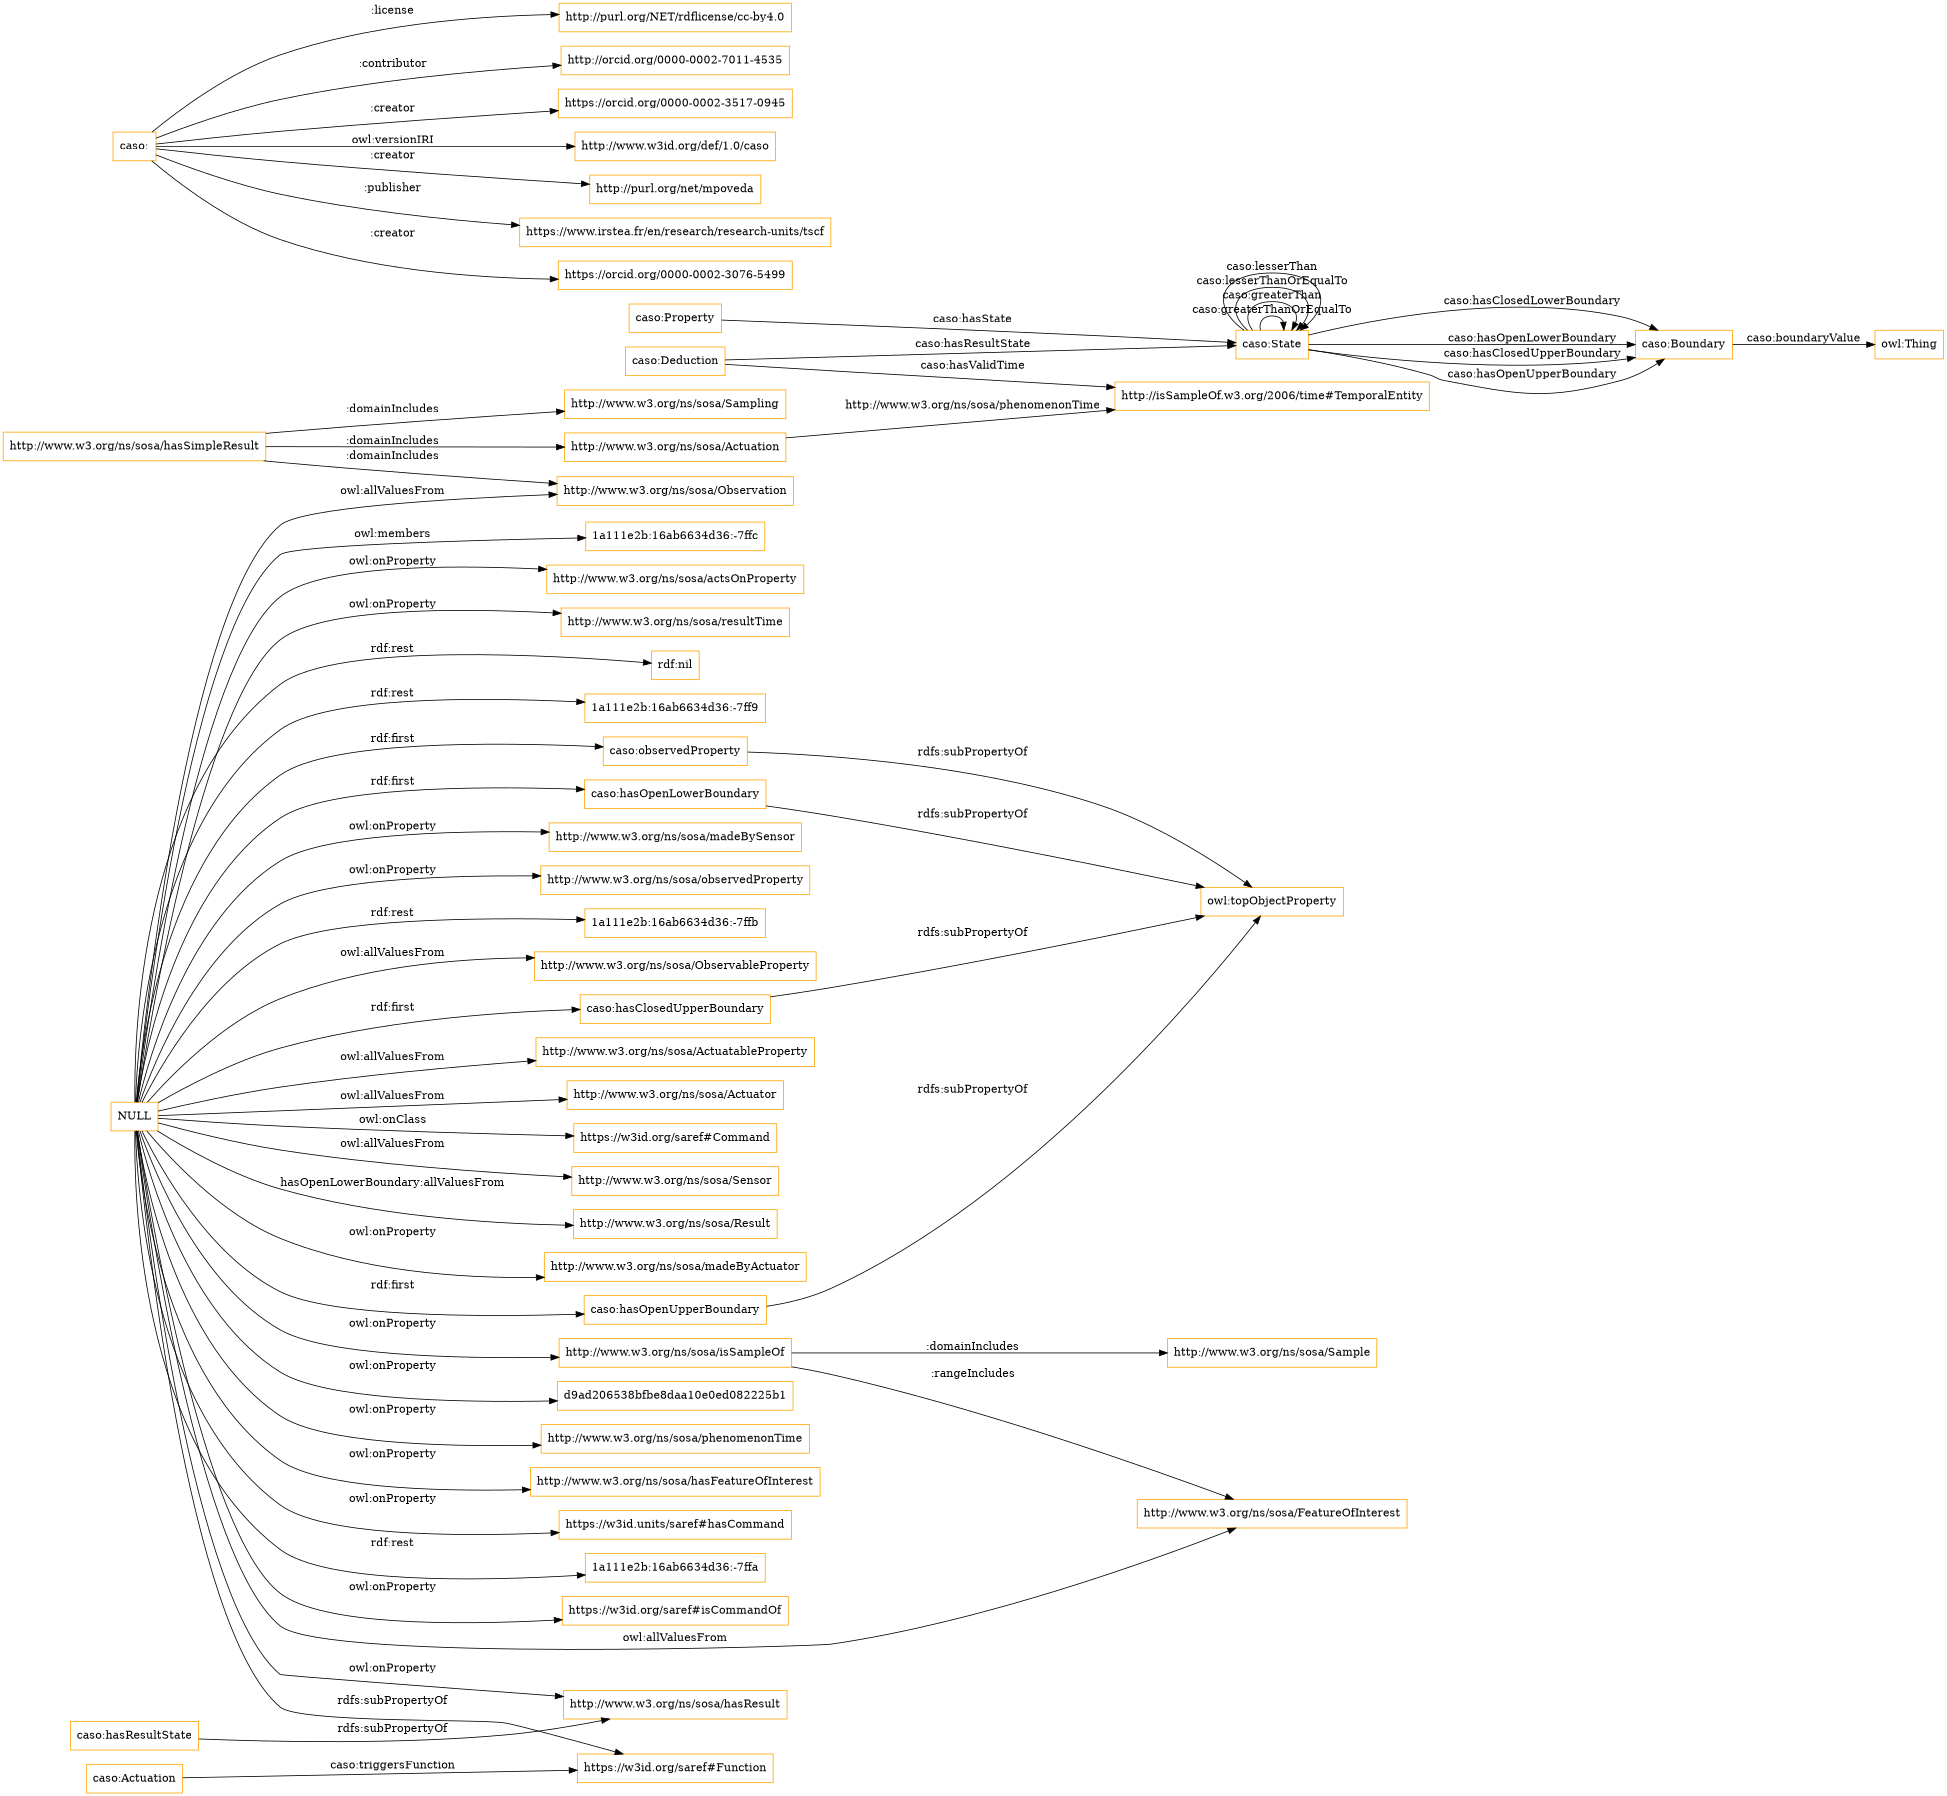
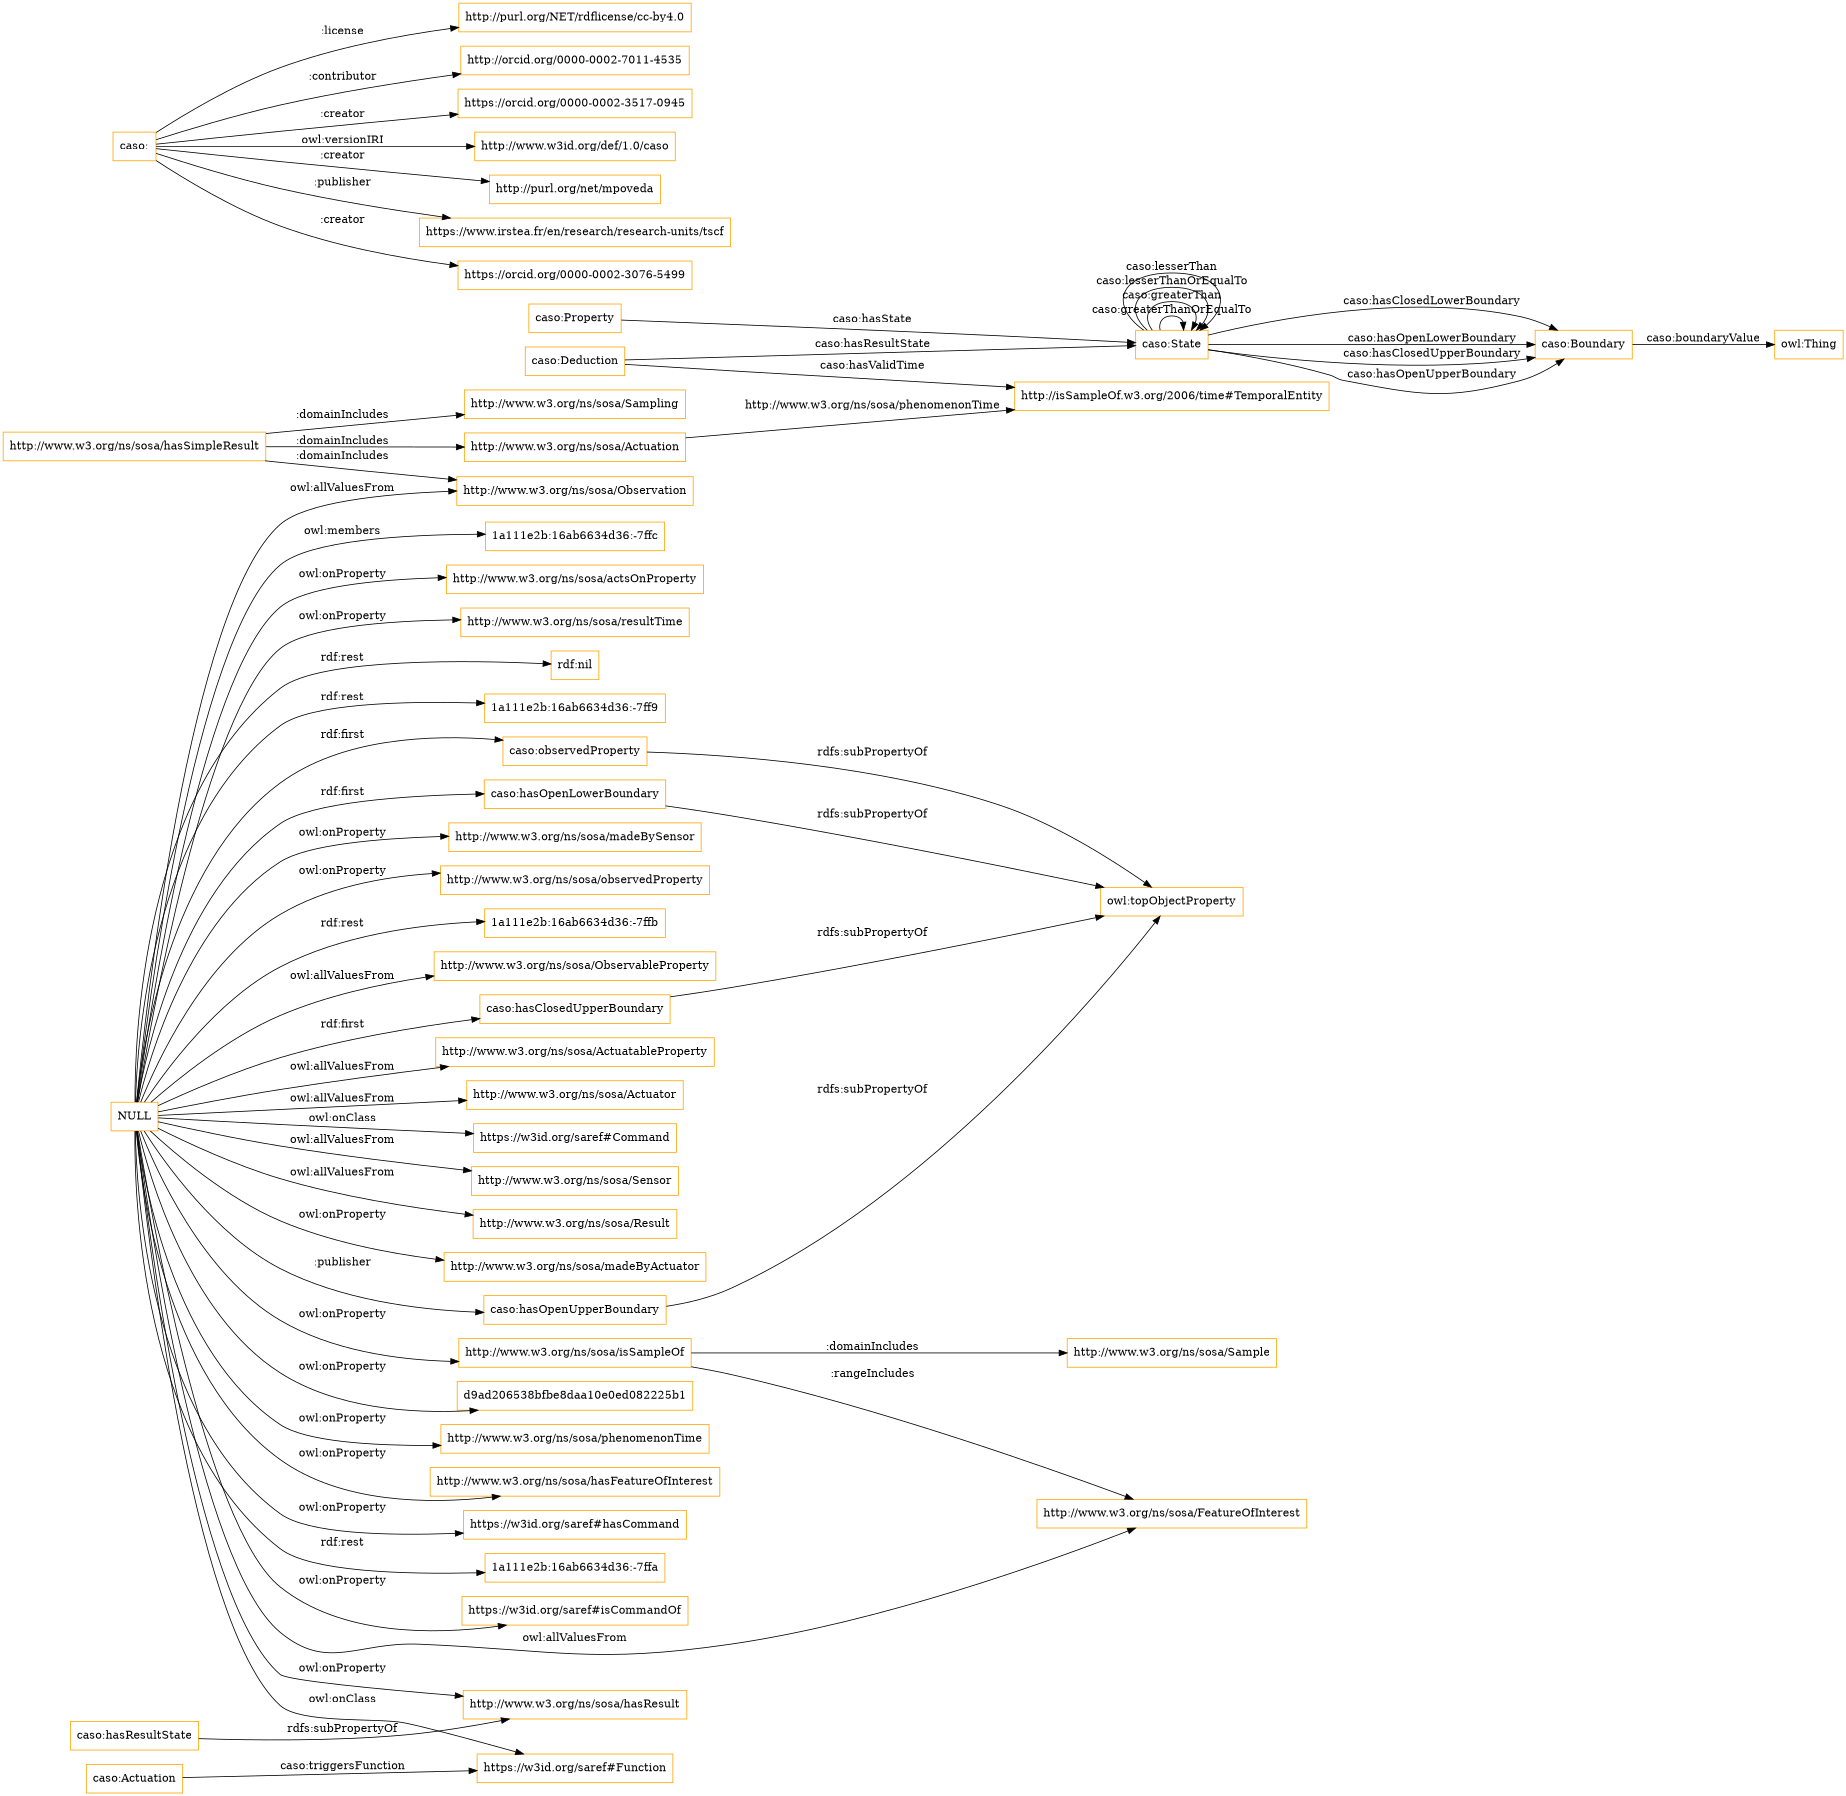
(393, 1183) -> (343, 1173)
(393, 1286) -> (343, 1263)
(675, 1525) -> (575, 1525)
(393, 1701) -> (343, 1700)
